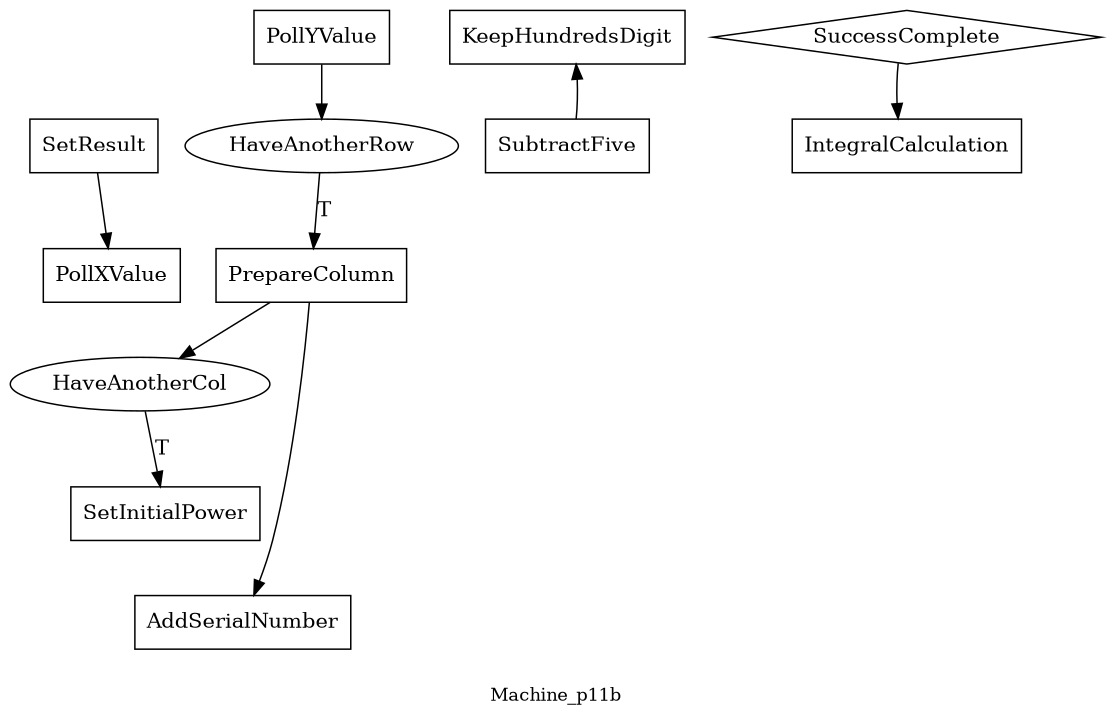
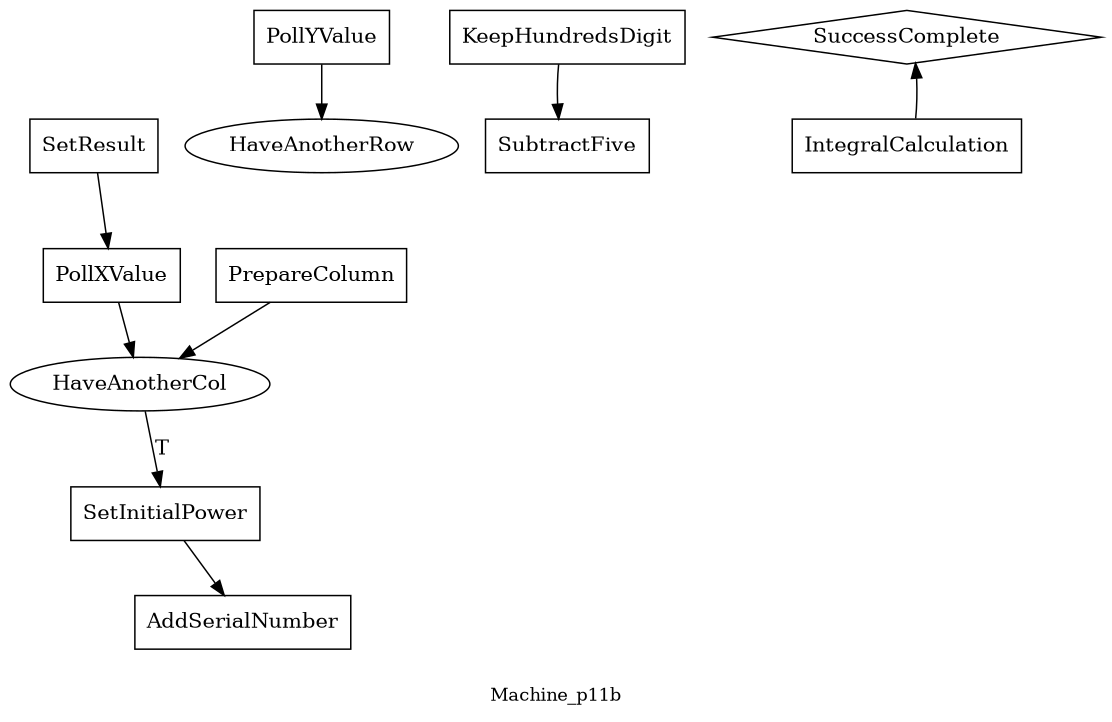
(897, 83) -> (917, 98)
(577, 99) -> (557, 84)
(317, 203) -> none
none -> (124, 323)
(292, 443) -> (200, 562)
